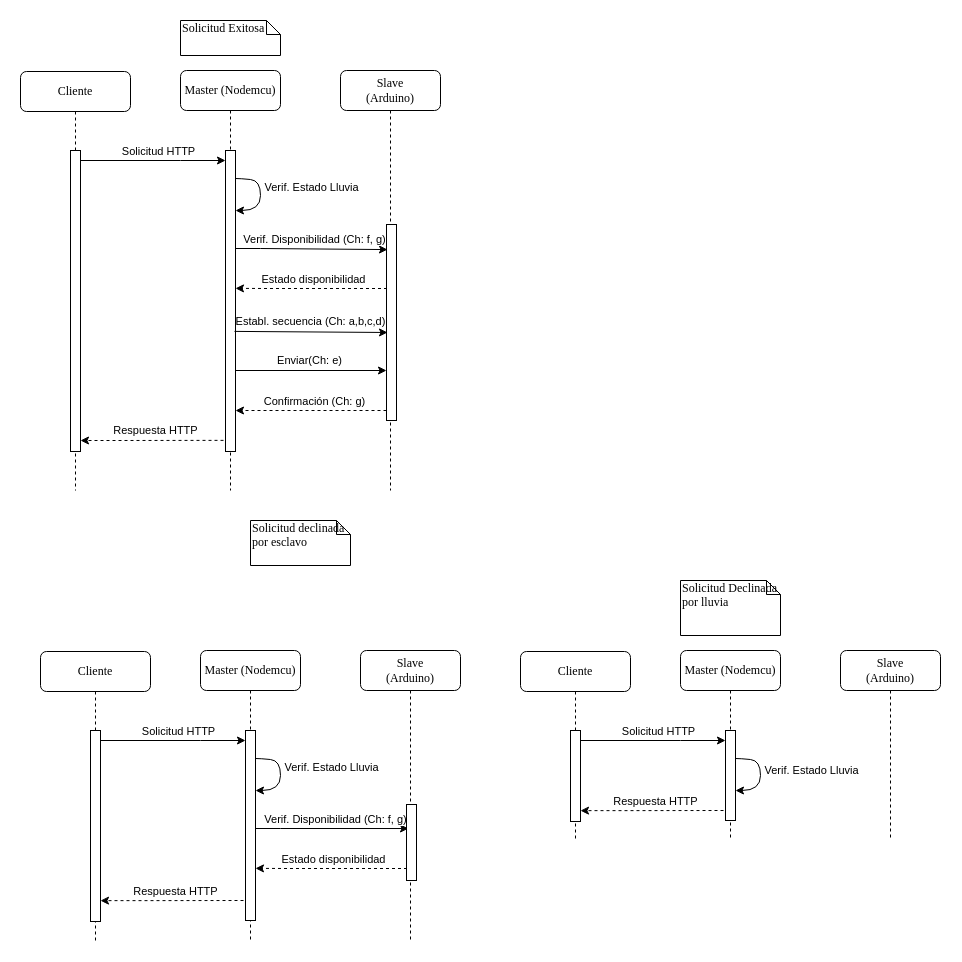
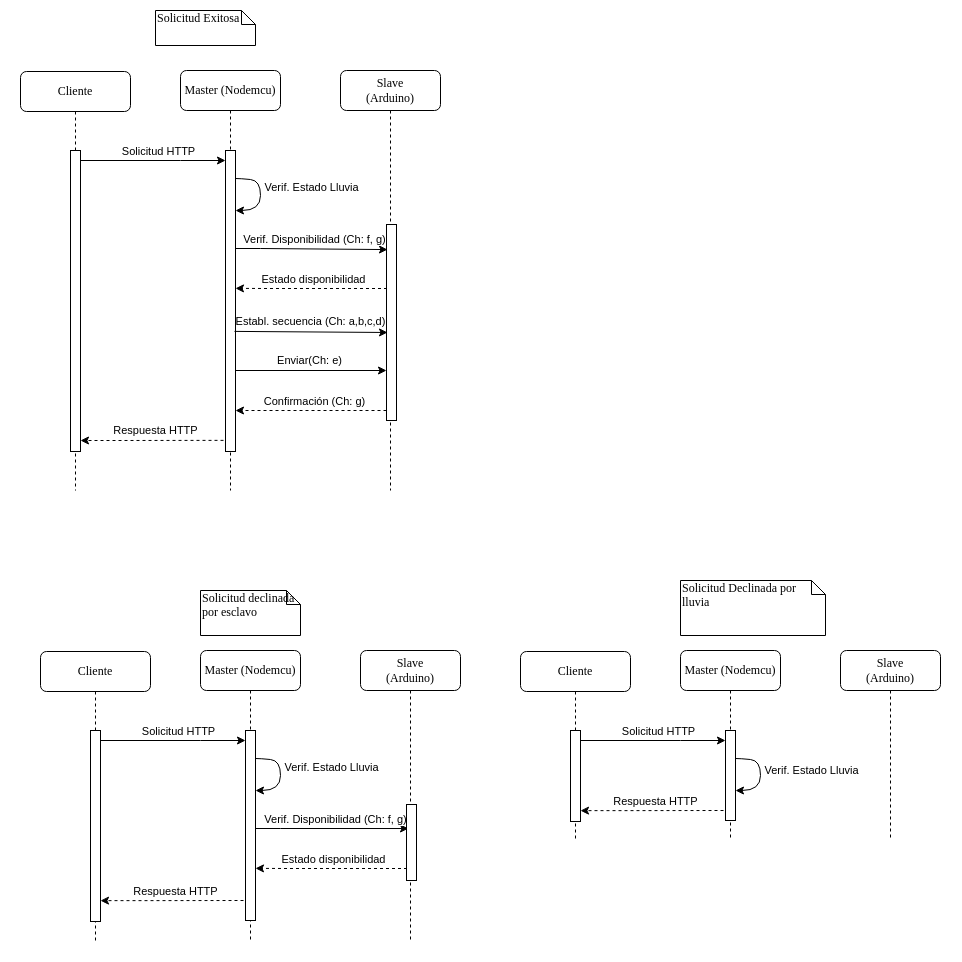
(231, 38) -> (206, 28)
(301, 543) -> (251, 613)
(731, 608) -> (753, 608)
